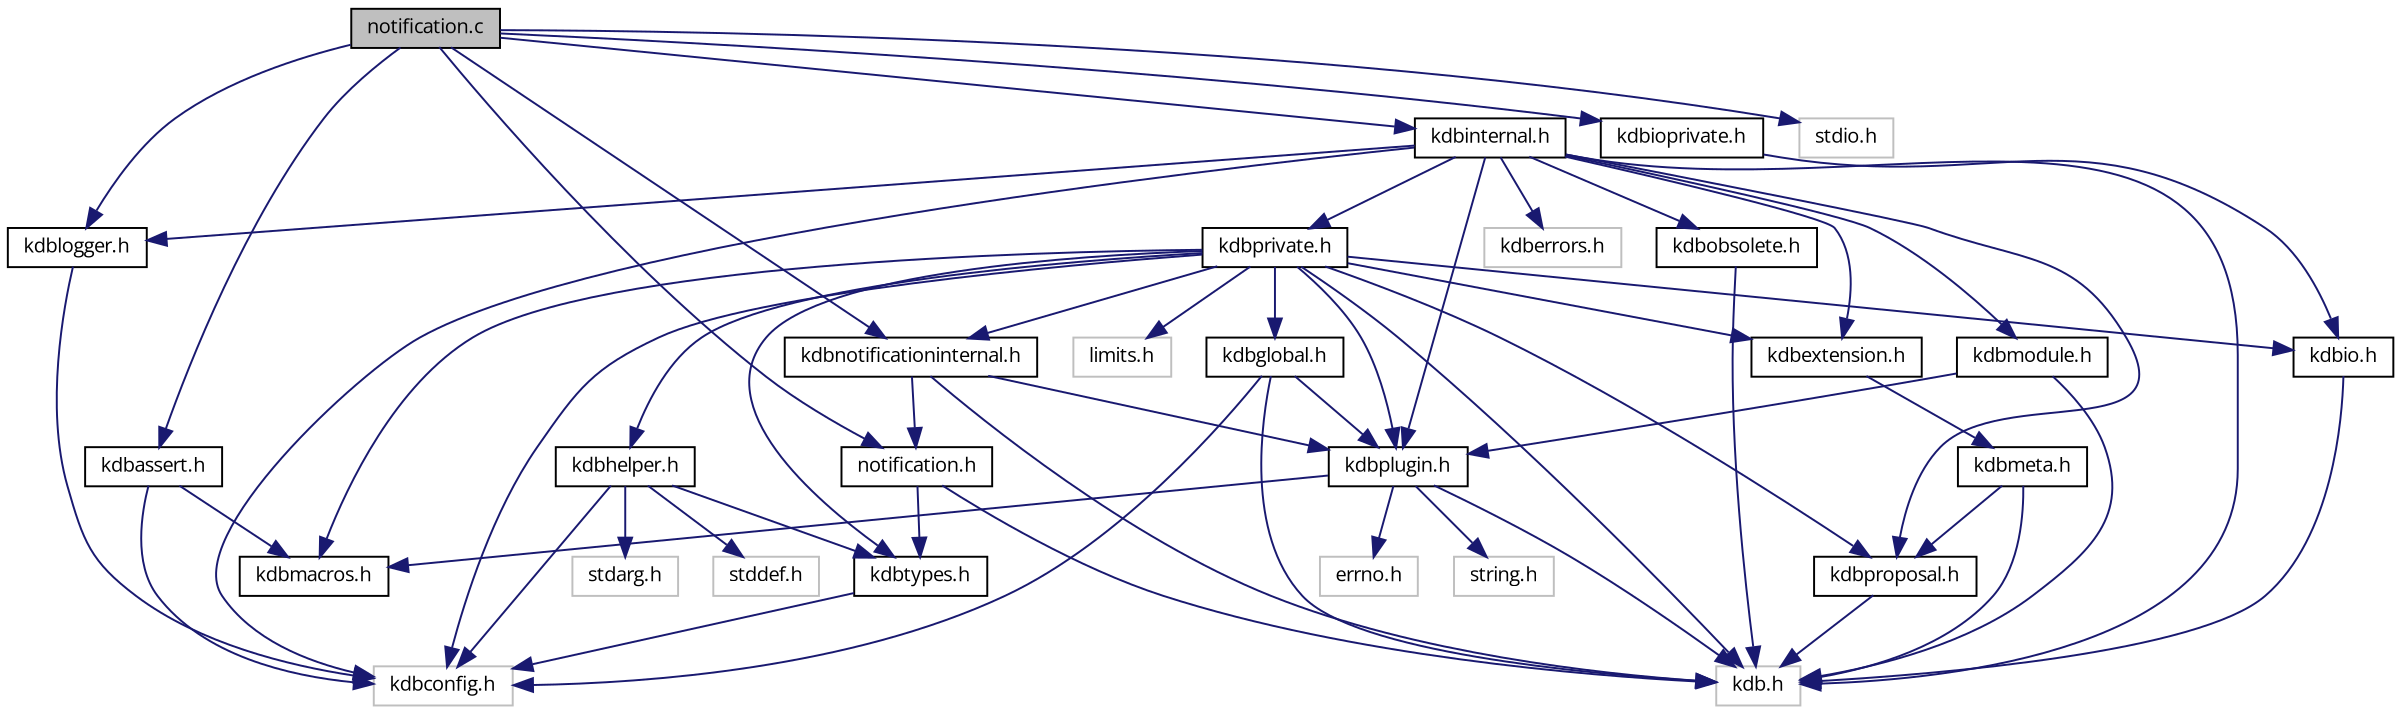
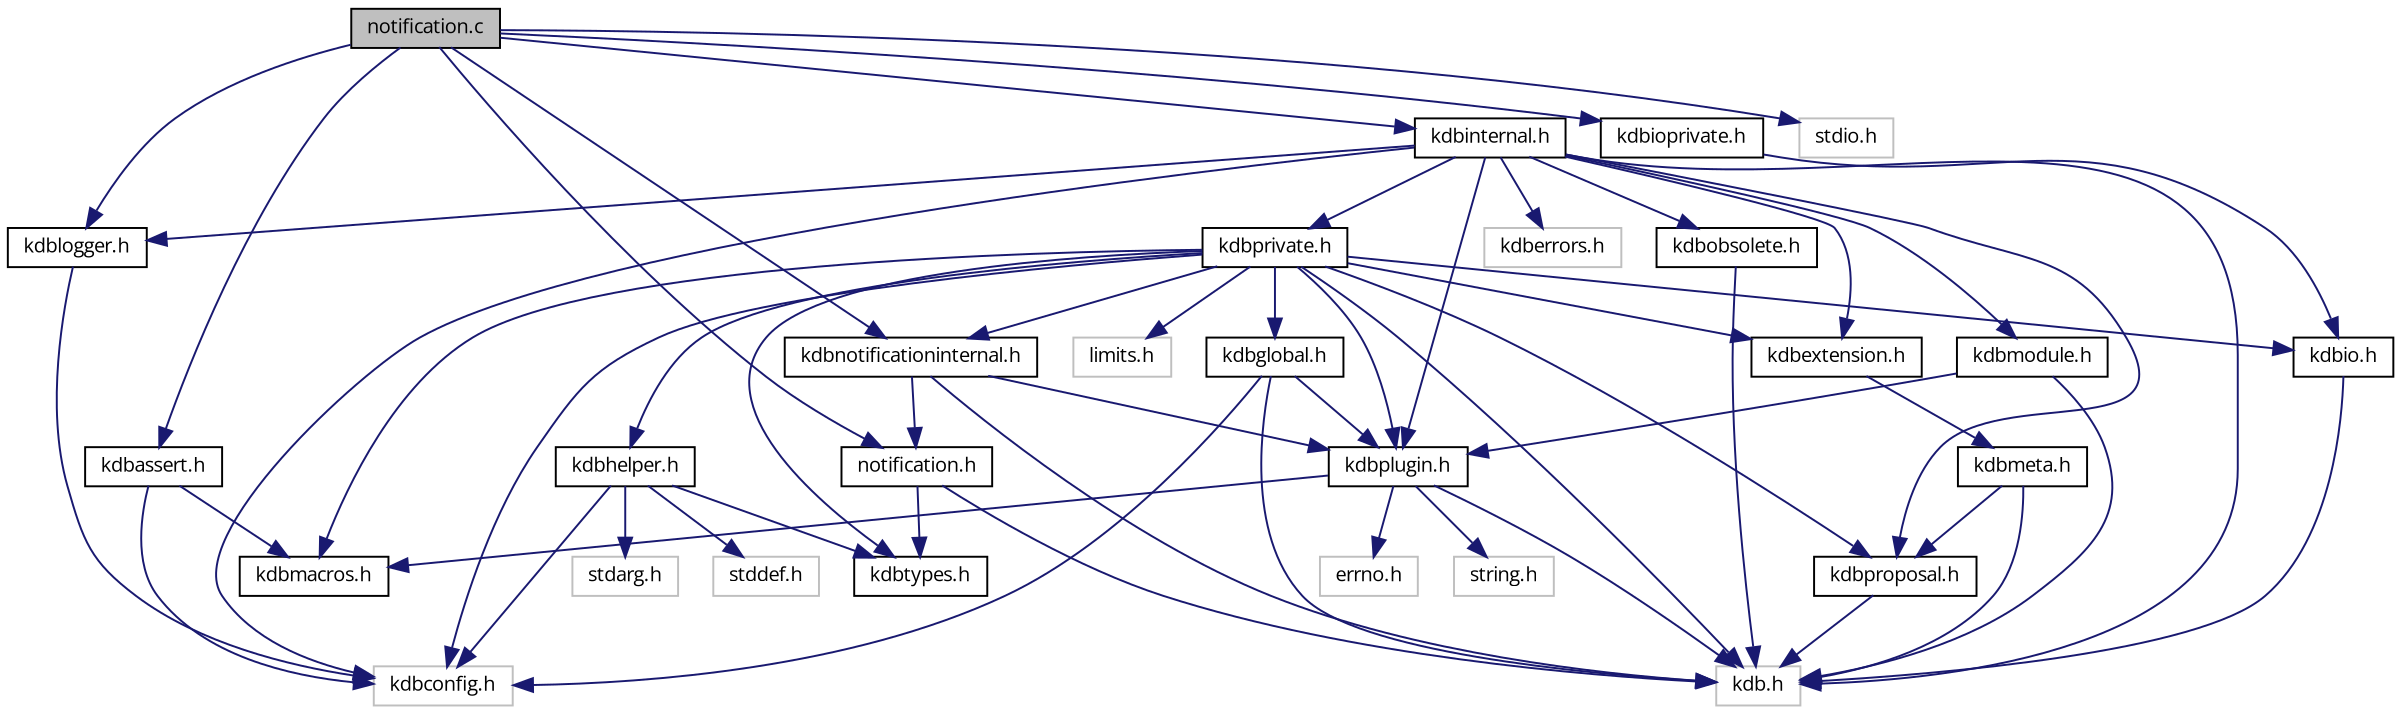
(693, 629) -> none
